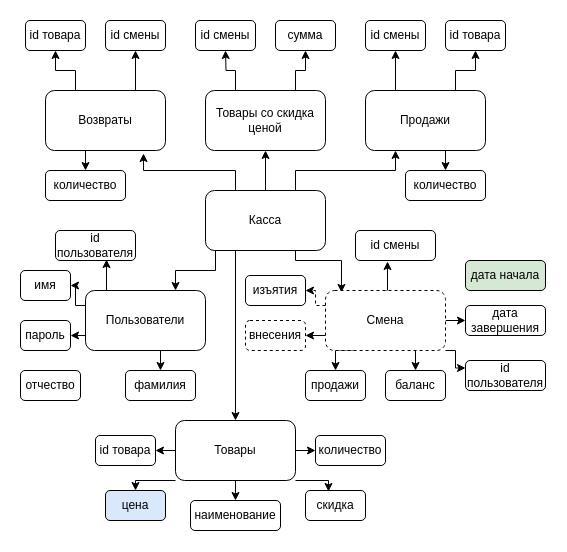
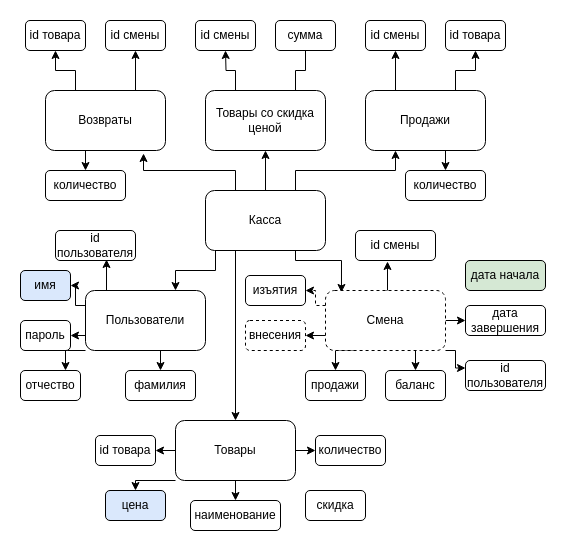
(306, 59) -> (306, 57)
(46, 286) -> (46, 286)
none -> (70, 351)
(314, 481) -> none
